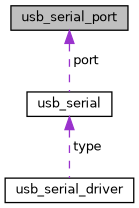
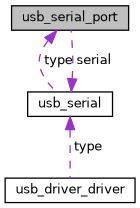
none -> (73, 54)
(84, 61) -> (57, 61)
(69, 190) -> (70, 190)
